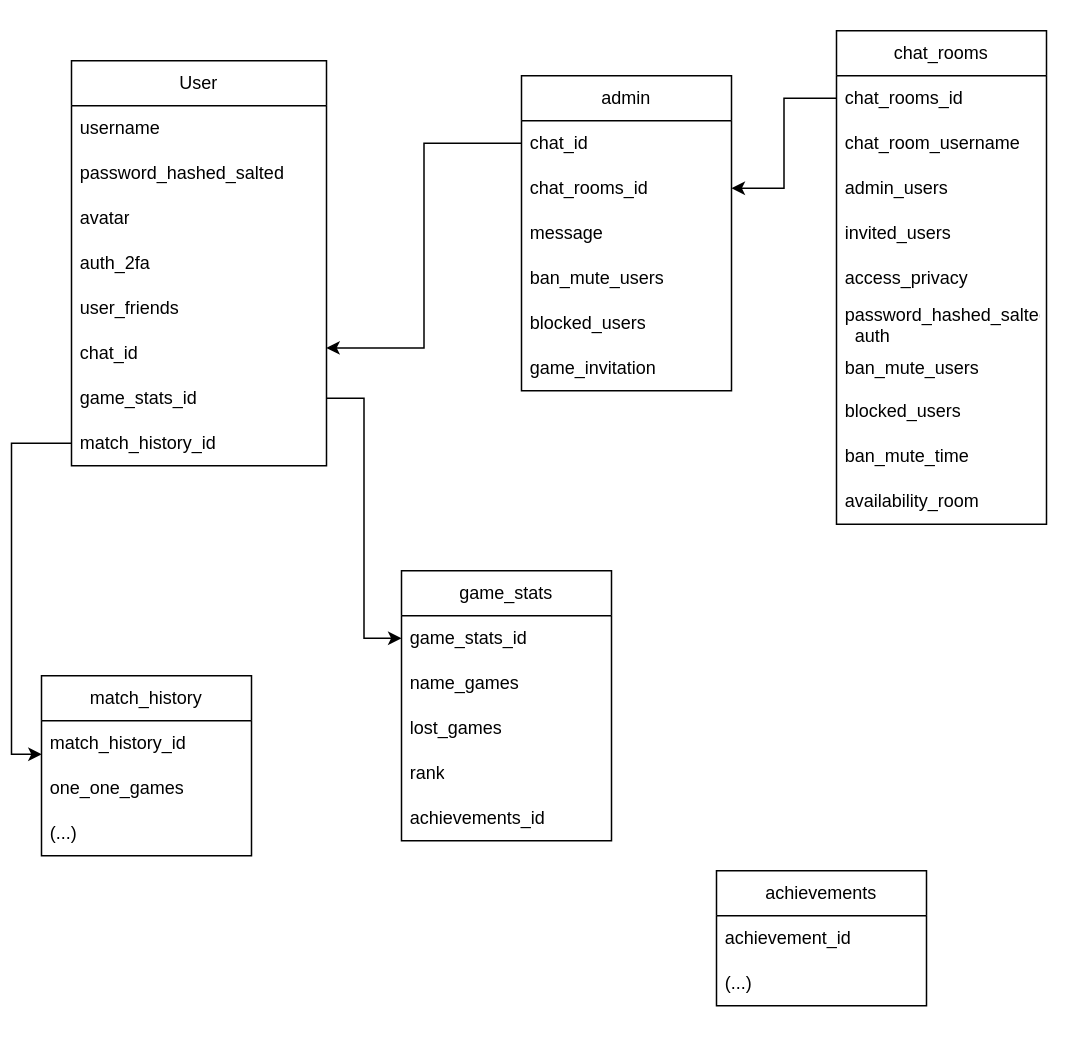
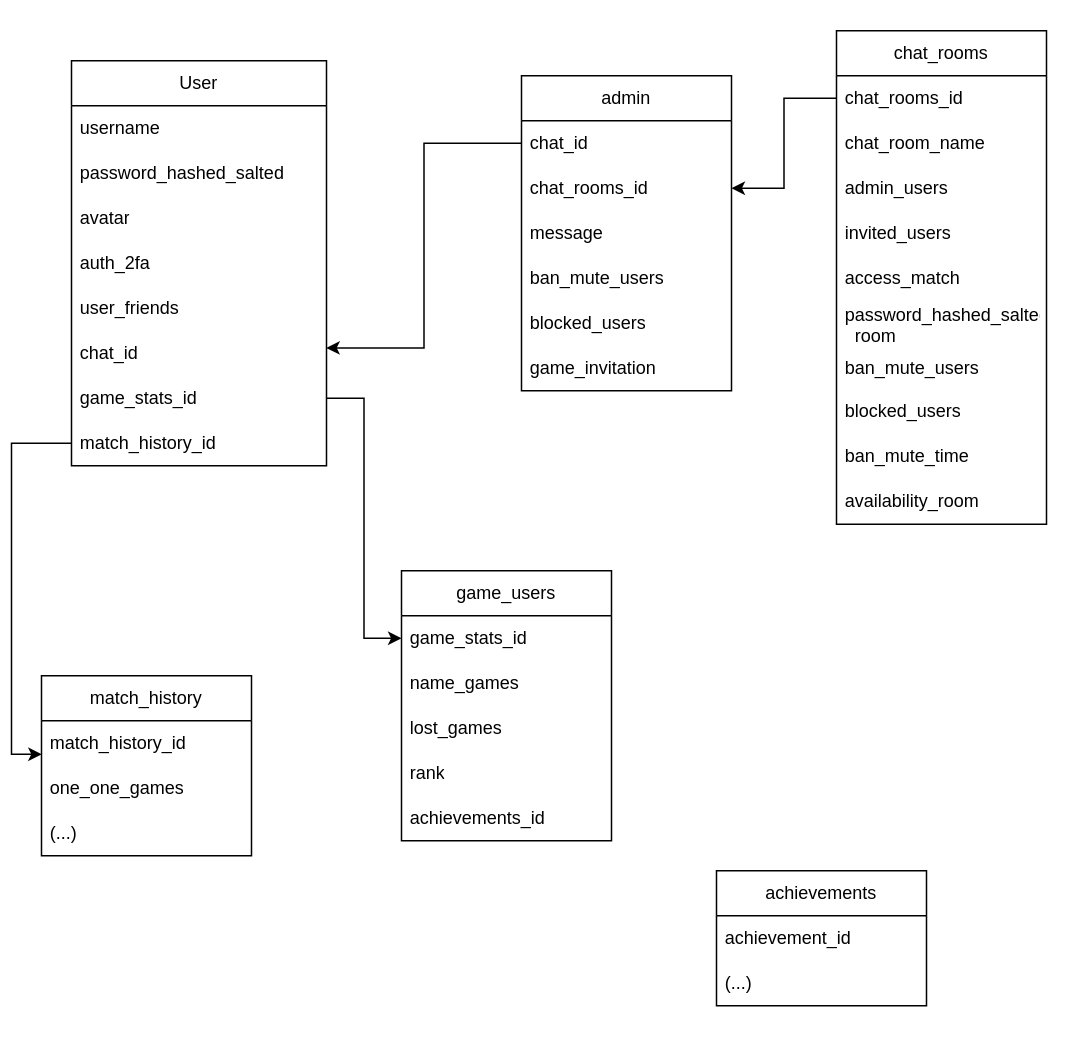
(936, 143) -> (916, 143)
(913, 278) -> (906, 278)
(943, 323) -> (943, 323)
(506, 593) -> (506, 593)
